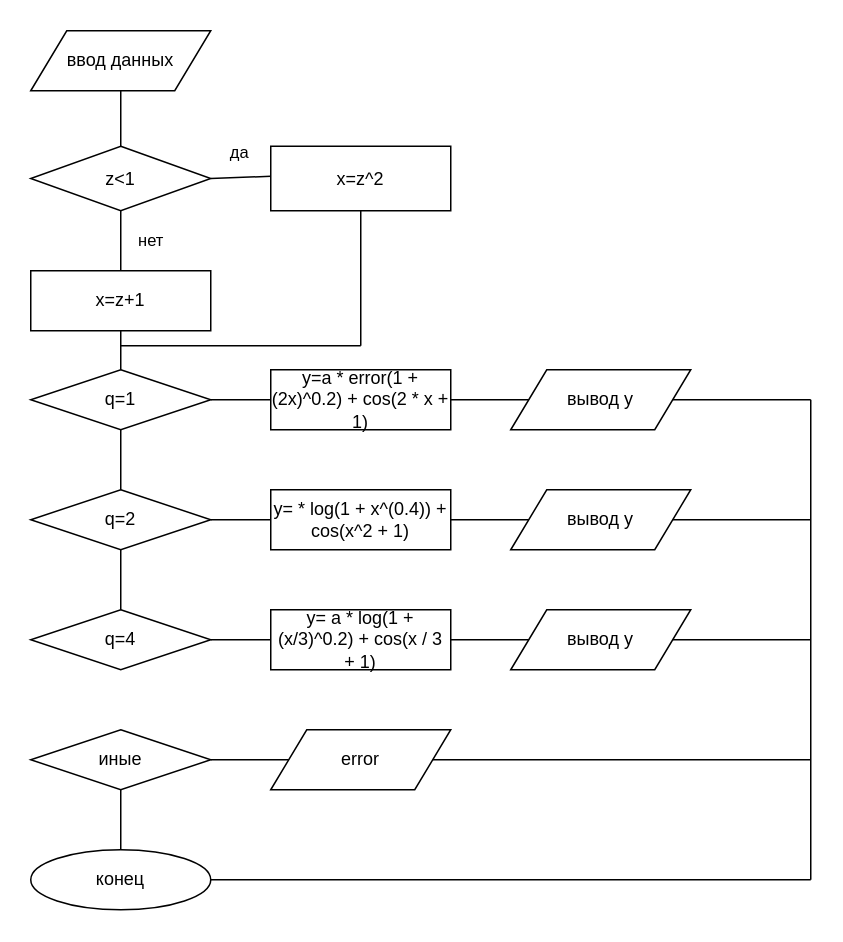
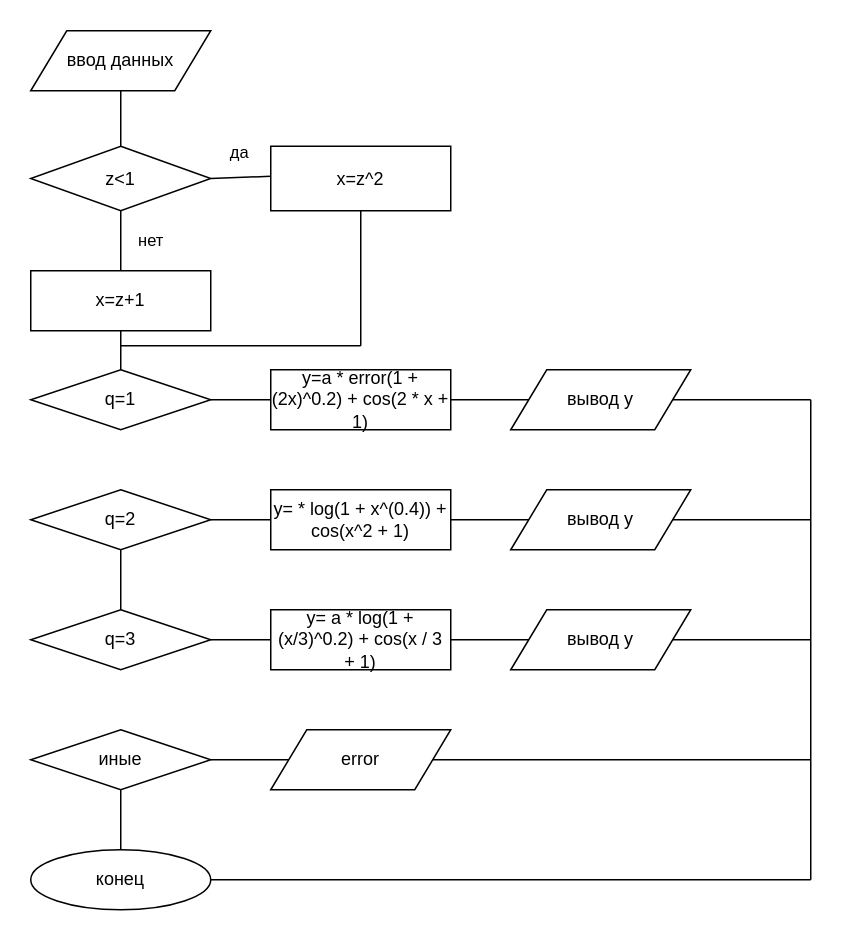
(121, 460) -> none
(121, 640) -> (121, 640)
